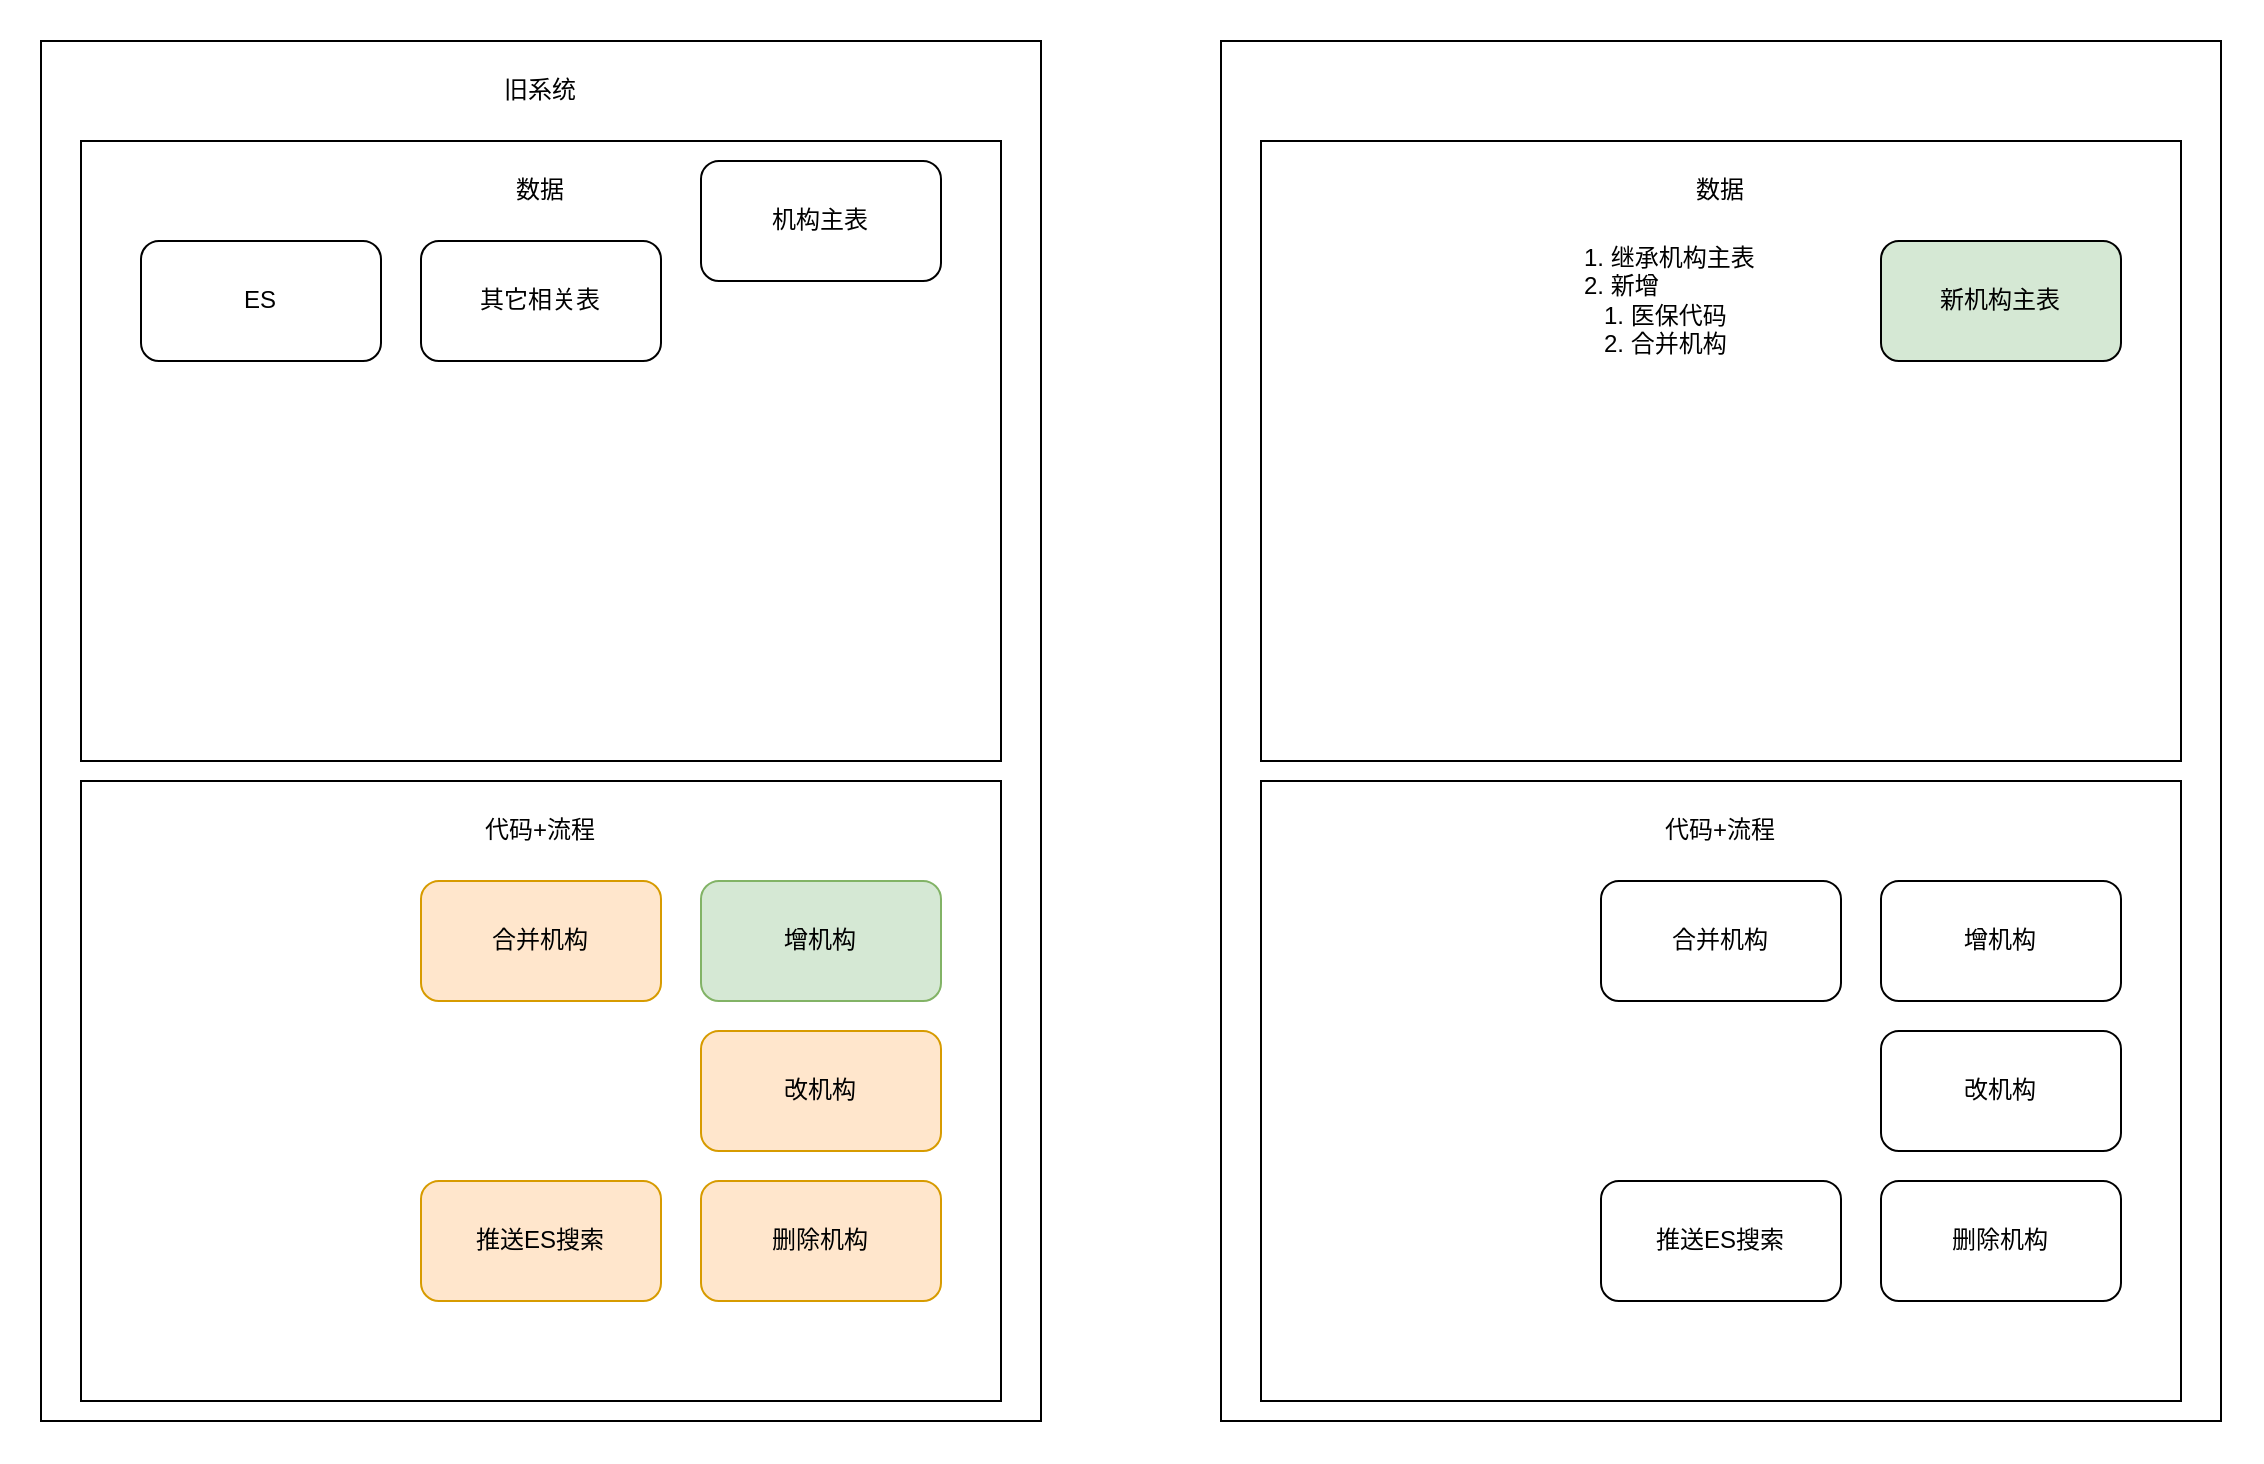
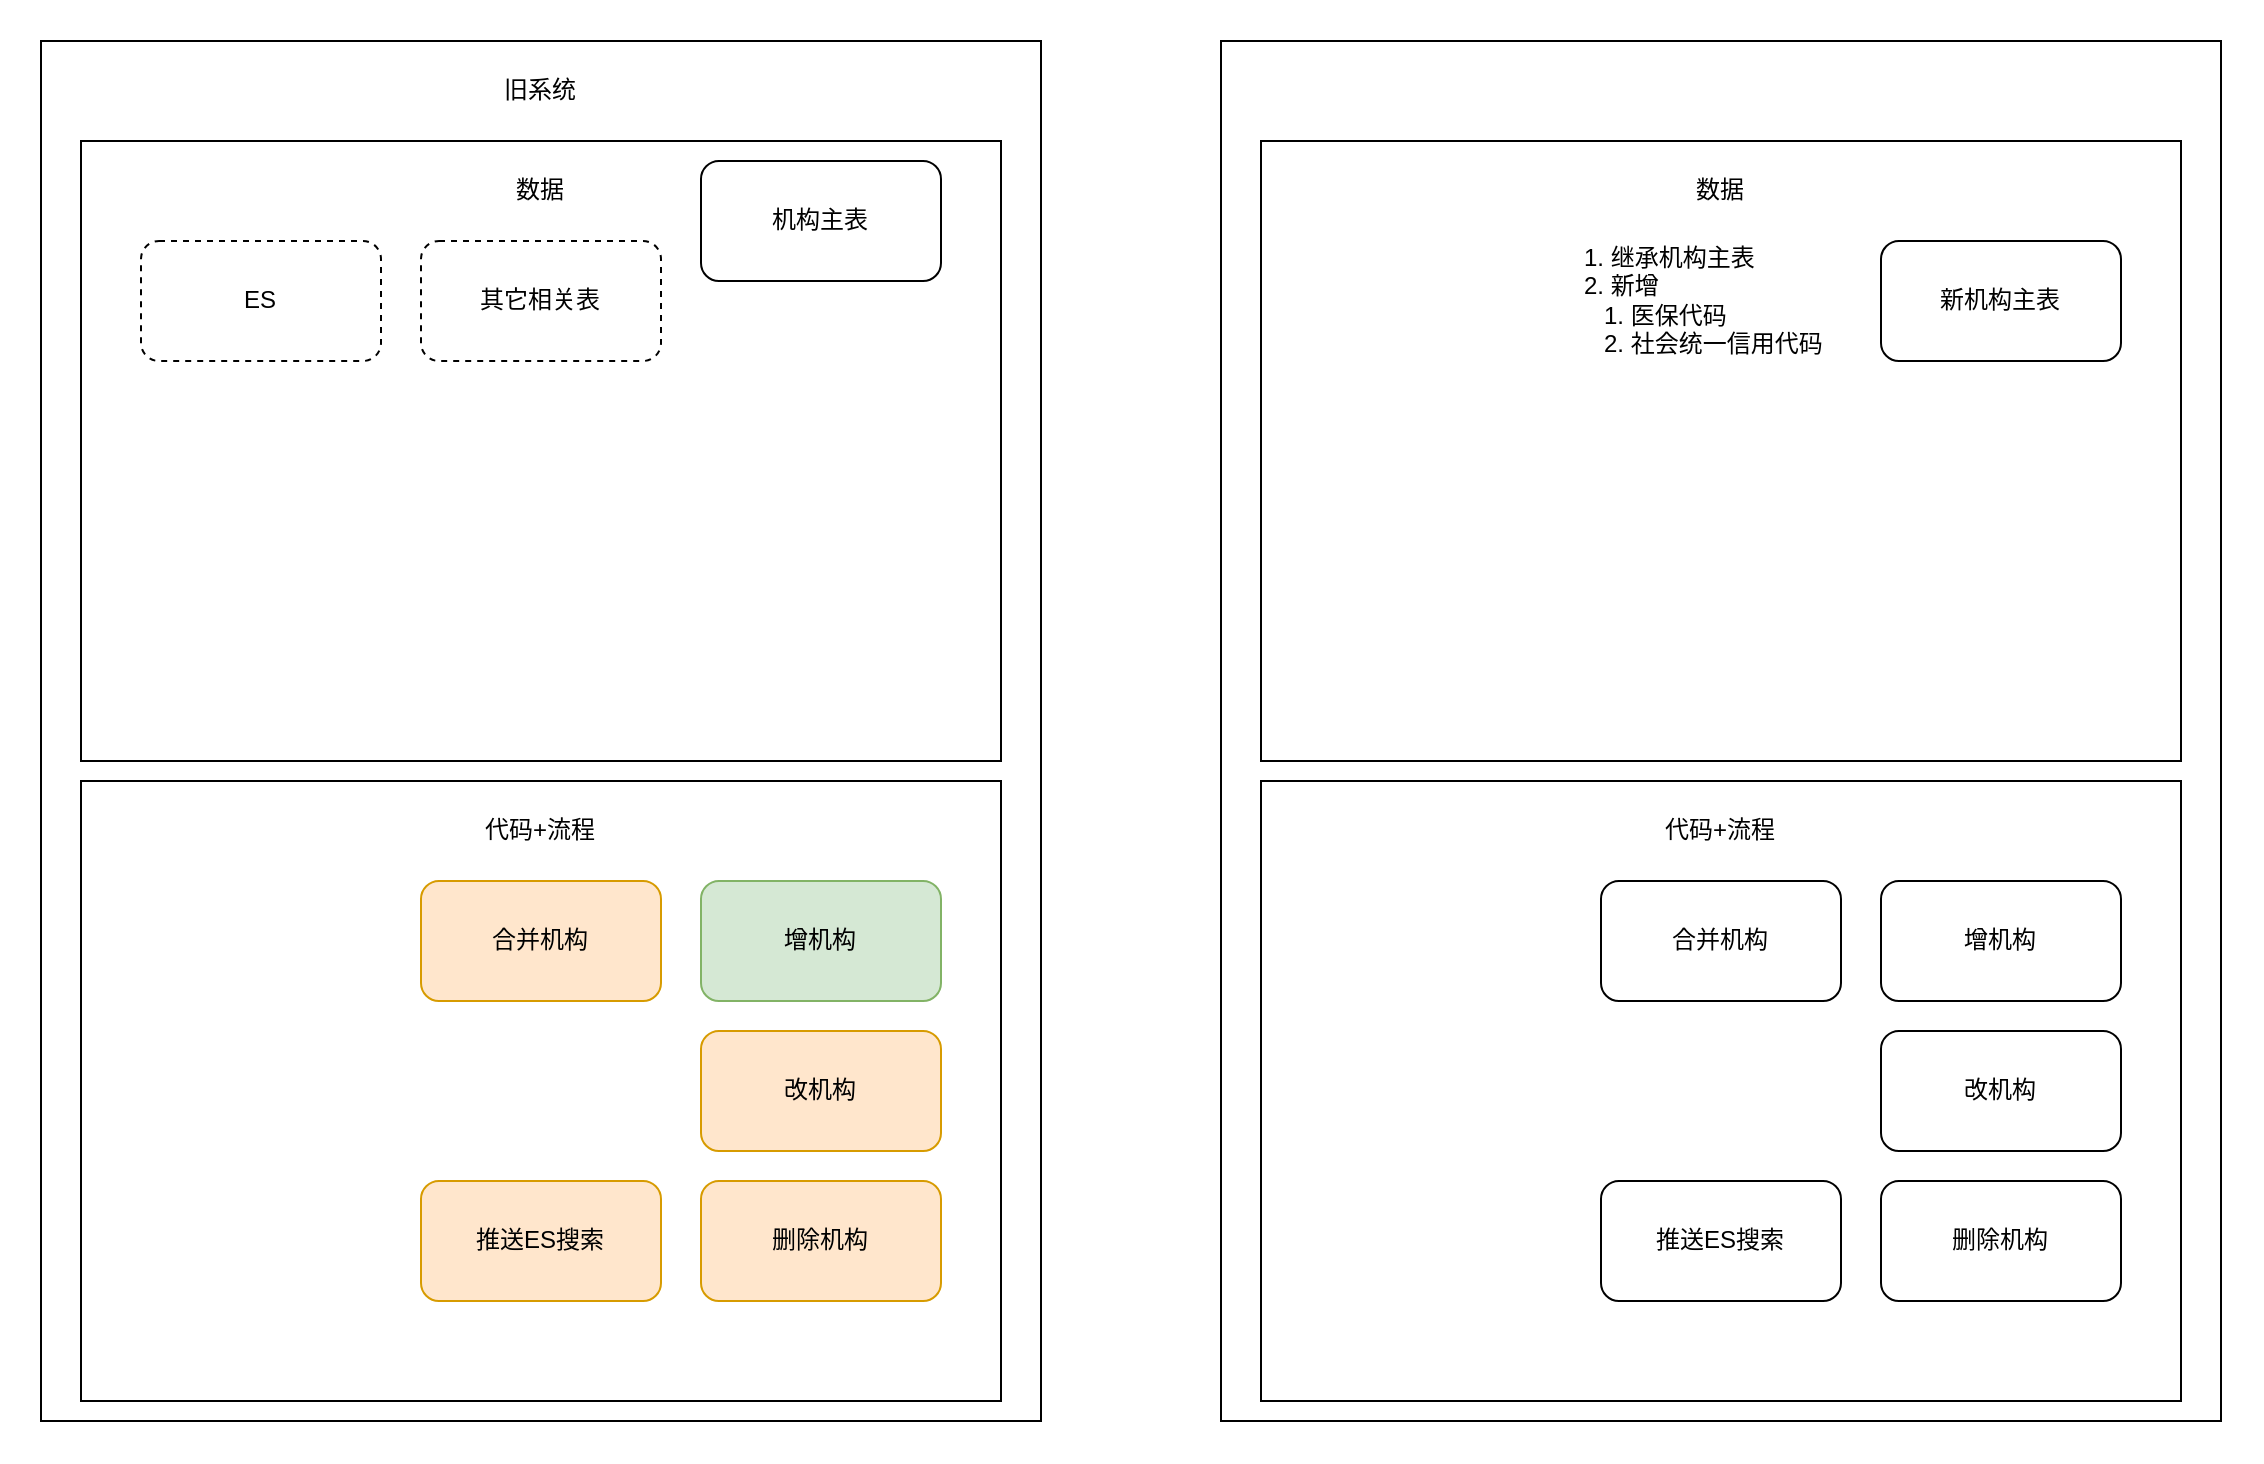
(261, 301) -> (261, 301)
(541, 301) -> (541, 301)
(1671, 301) -> (1695, 301)
(2001, 301) -> (2001, 301)
